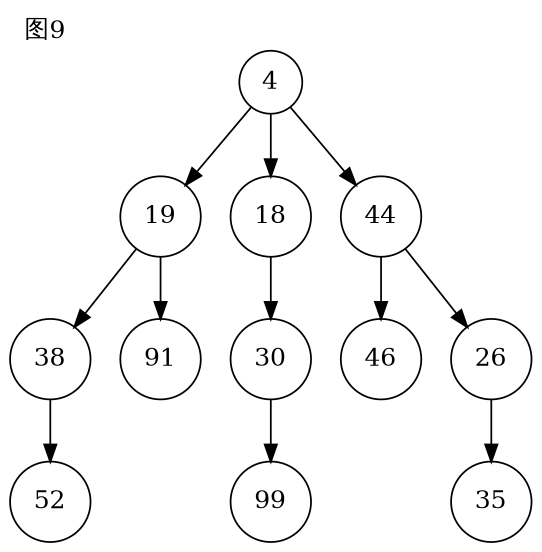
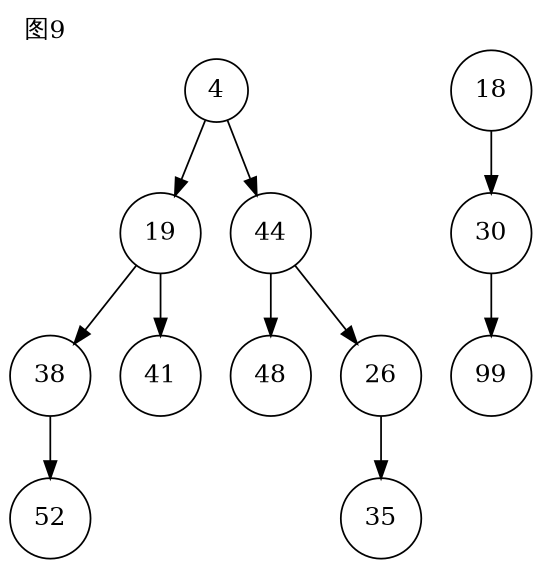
(271, 137) -> none
(161, 359) -> (161, 376)
(381, 359) -> (271, 376)
